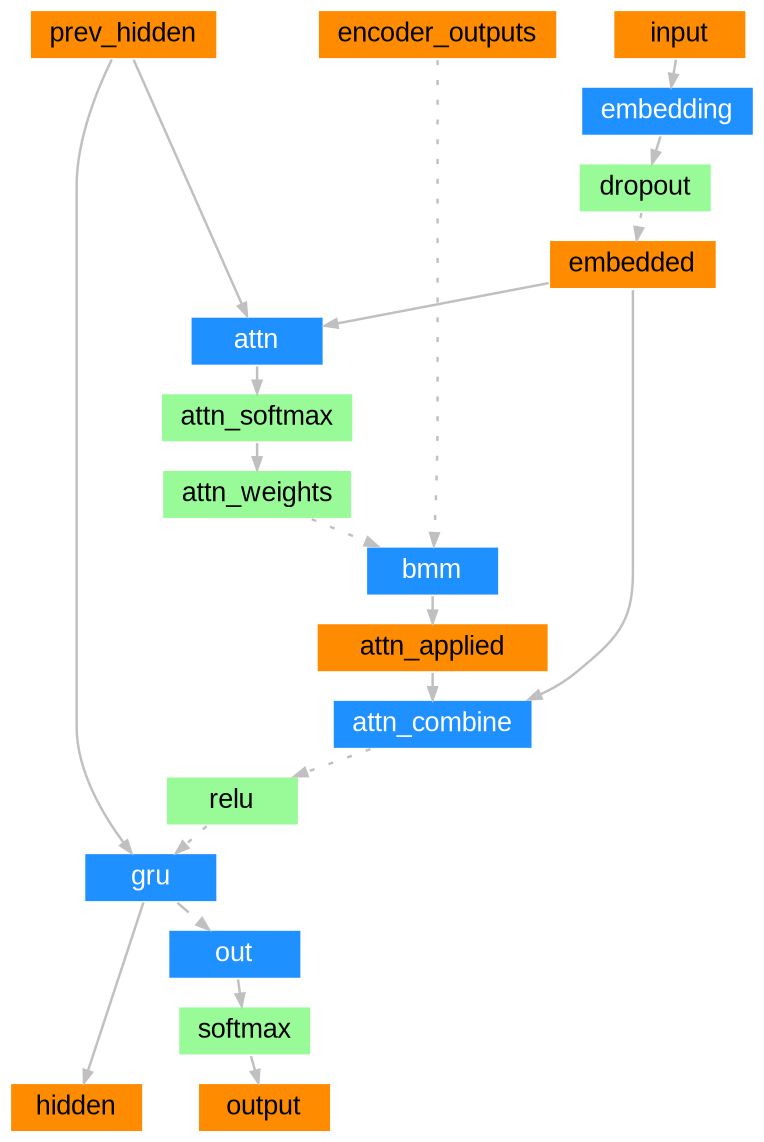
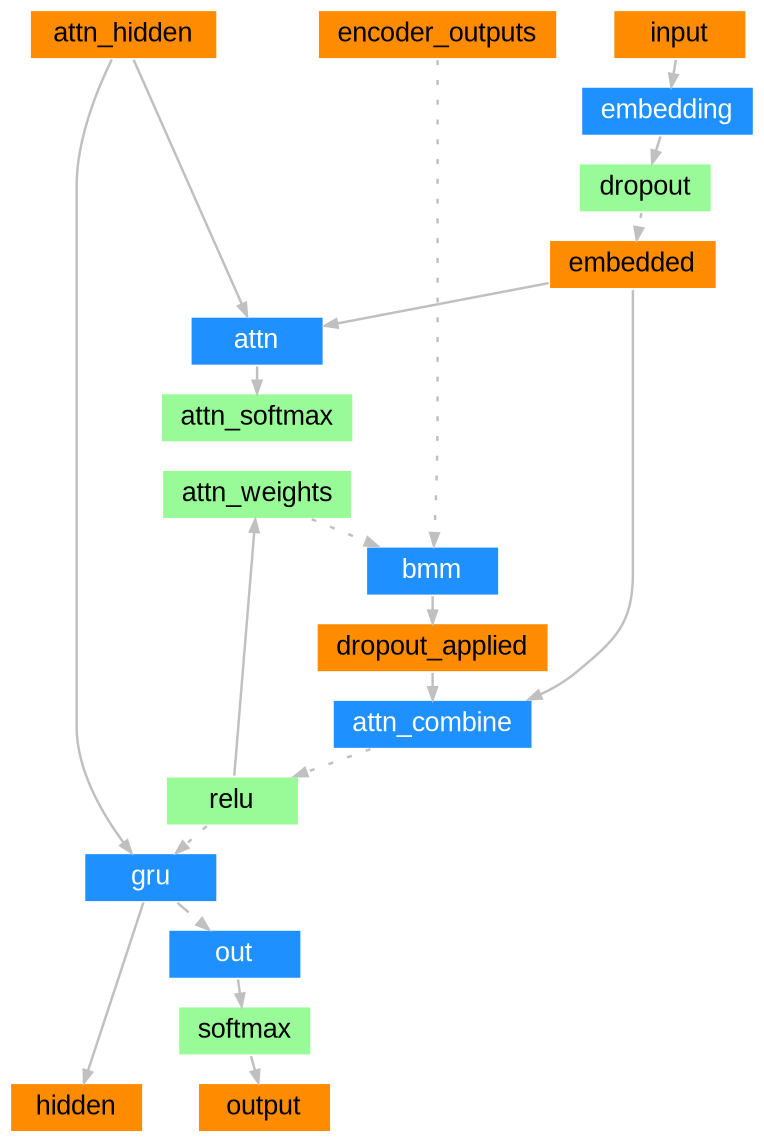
(124, 35) -> (124, 35)
(257, 450) -> (244, 654)
(433, 648) -> (433, 648)
